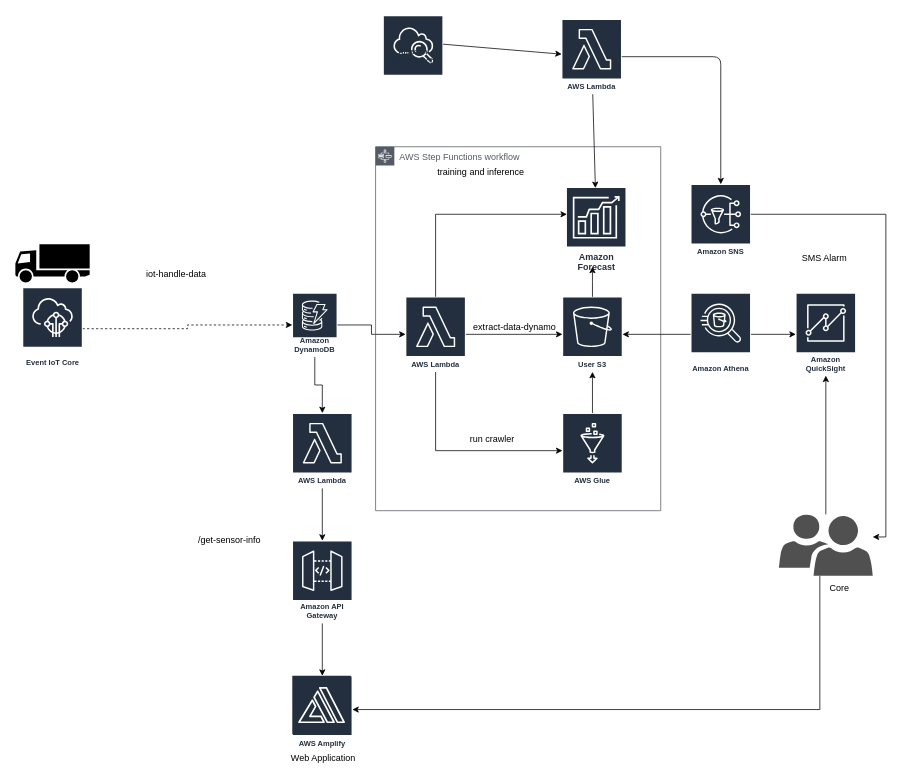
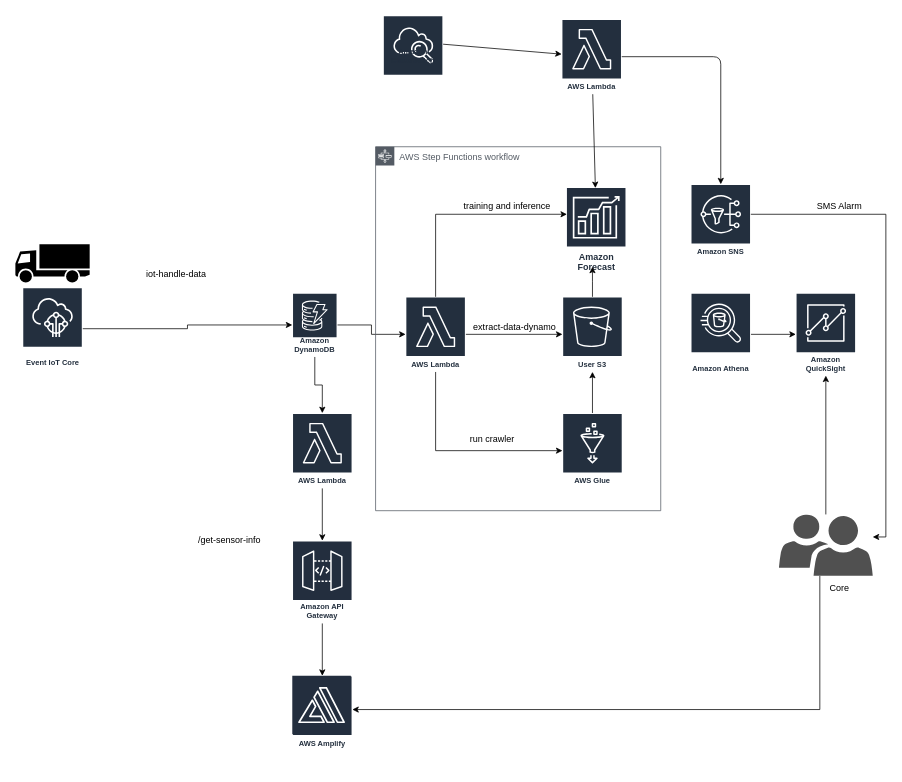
(480, 172) -> (507, 206)
(824, 258) -> (839, 206)
(186, 329) -> (186, 329)
(658, 334) -> none
(323, 758) -> none
